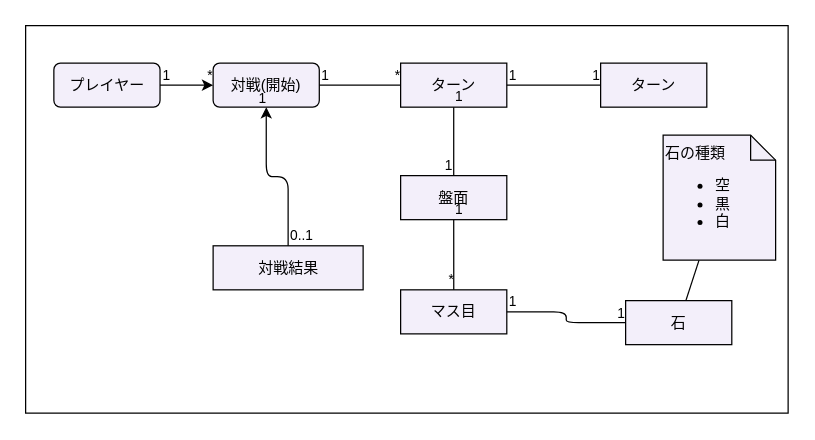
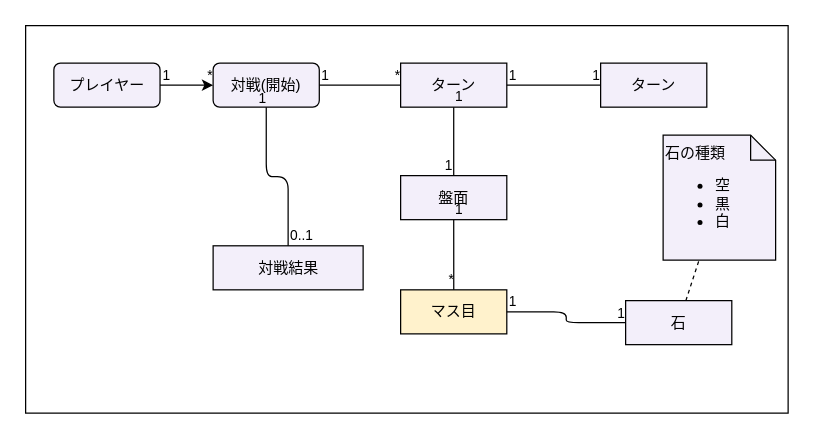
(266, 117) -> (266, 113)
(692, 280) -> (692, 280)
(454, 312) -> (454, 312)
